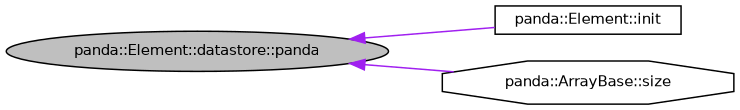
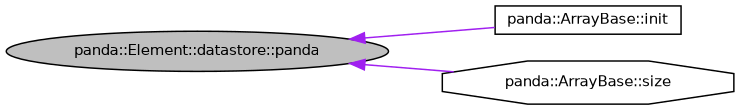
(588, 20) -> (588, 20)
